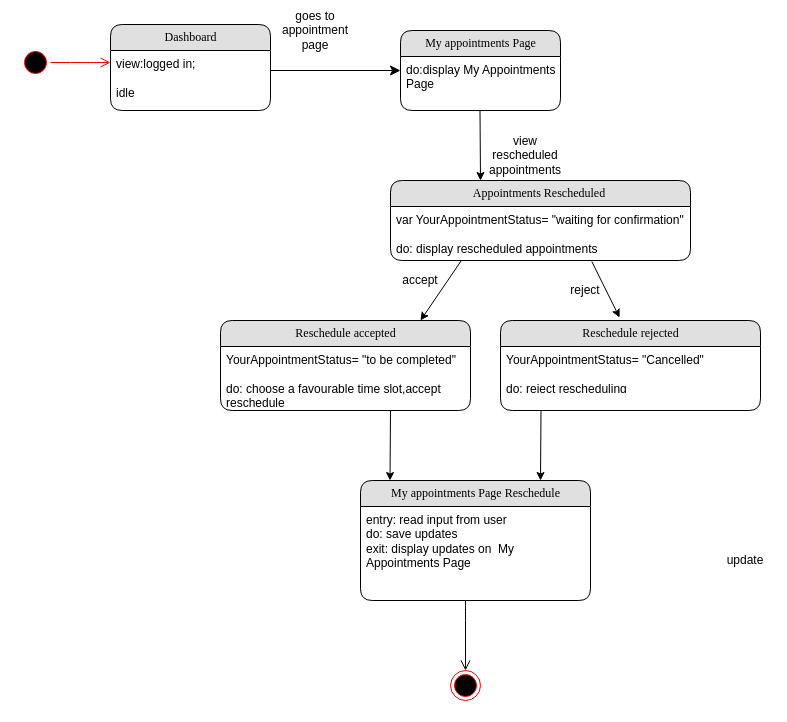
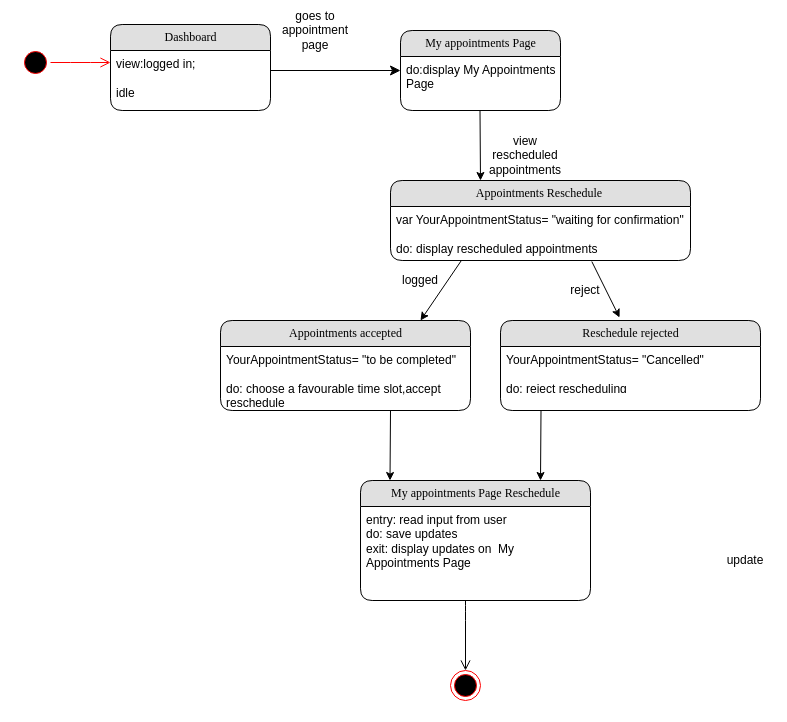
(541, 194) -> (541, 194)
(421, 281) -> (421, 281)
(346, 334) -> (346, 334)
